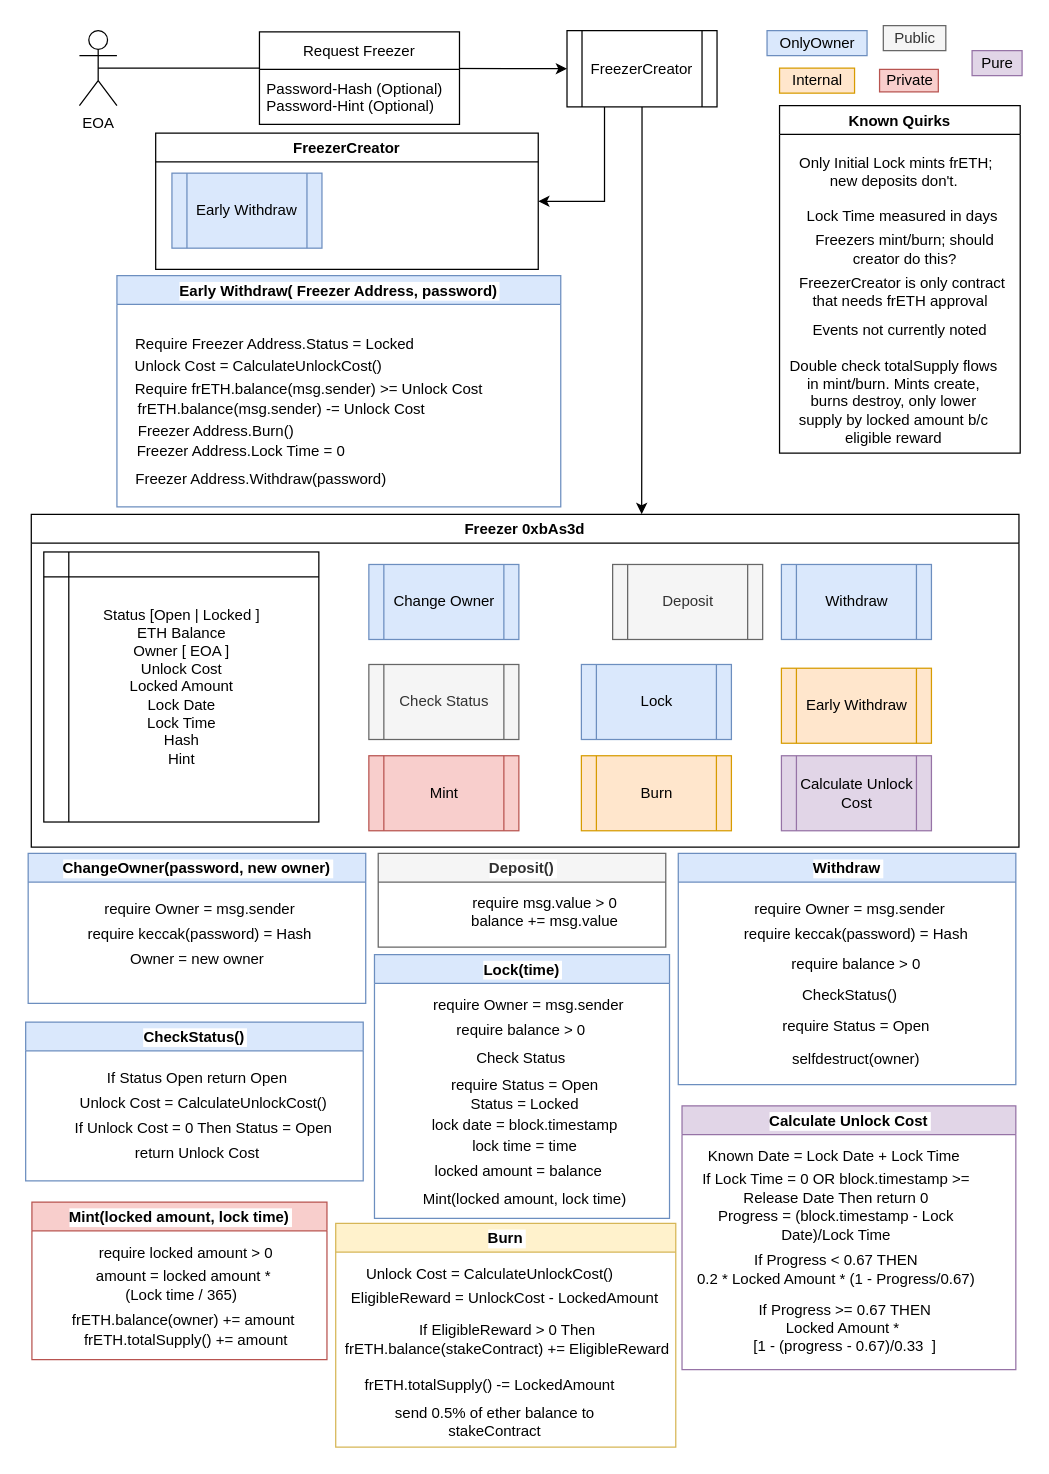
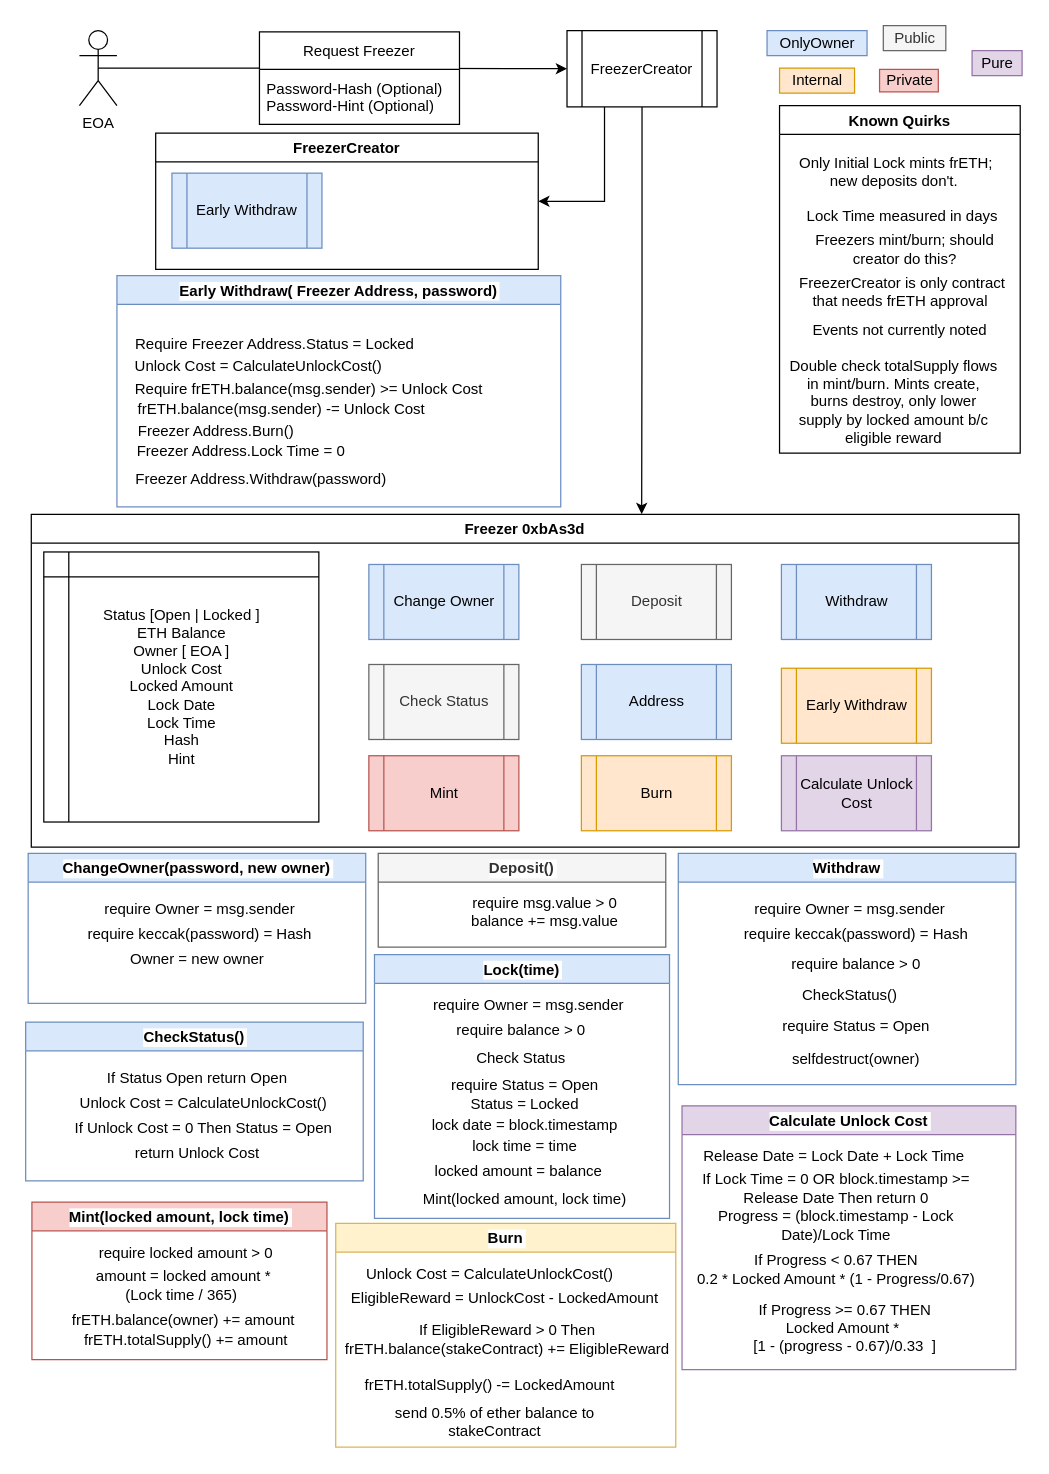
(688, 602) -> (656, 602)
(657, 702) -> (657, 702)
(836, 1157) -> (836, 1157)
